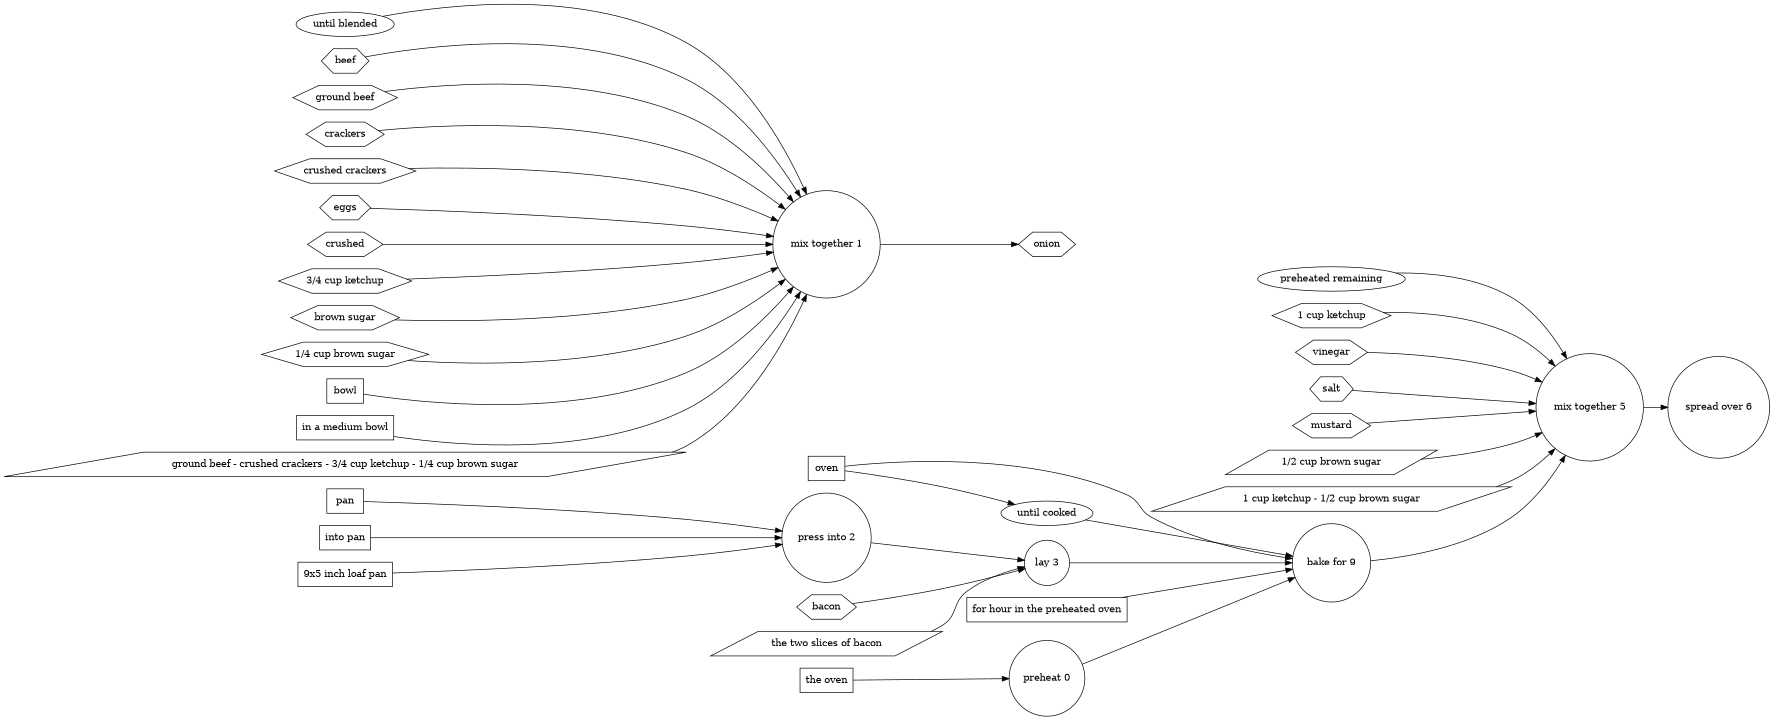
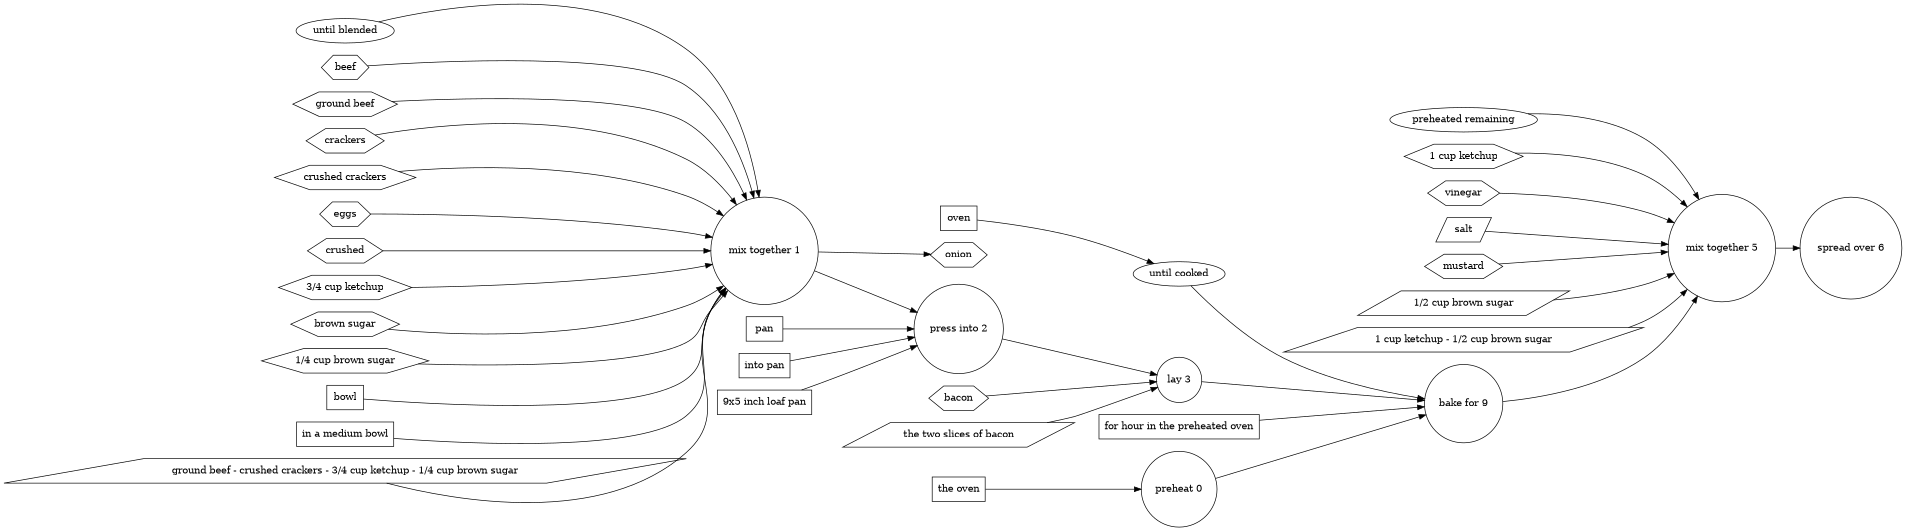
none -> (863, 290)
(1332, 389) -> (1464, 230)
(1074, 477) -> none
